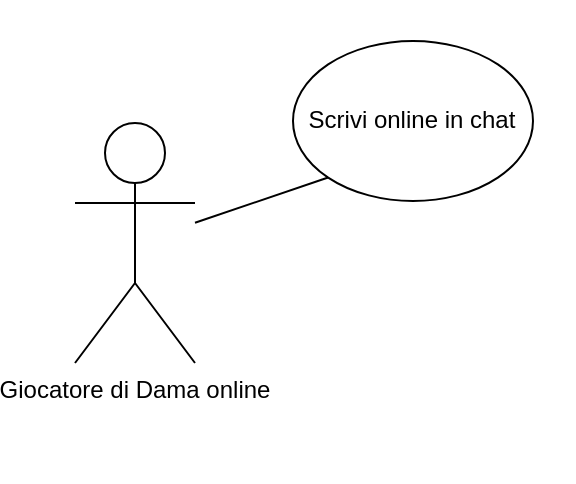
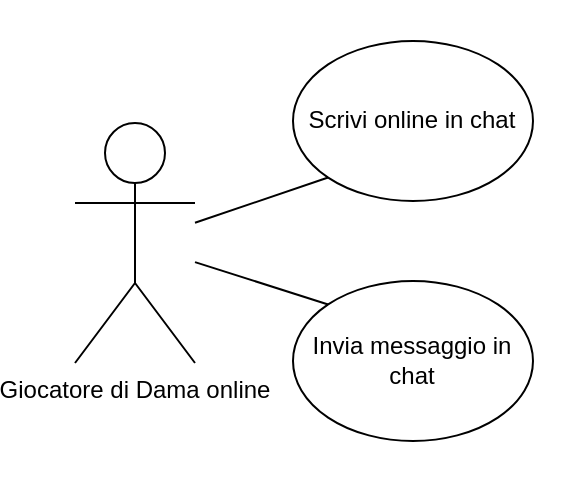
none -> (261, 283)
none -> (413, 361)
